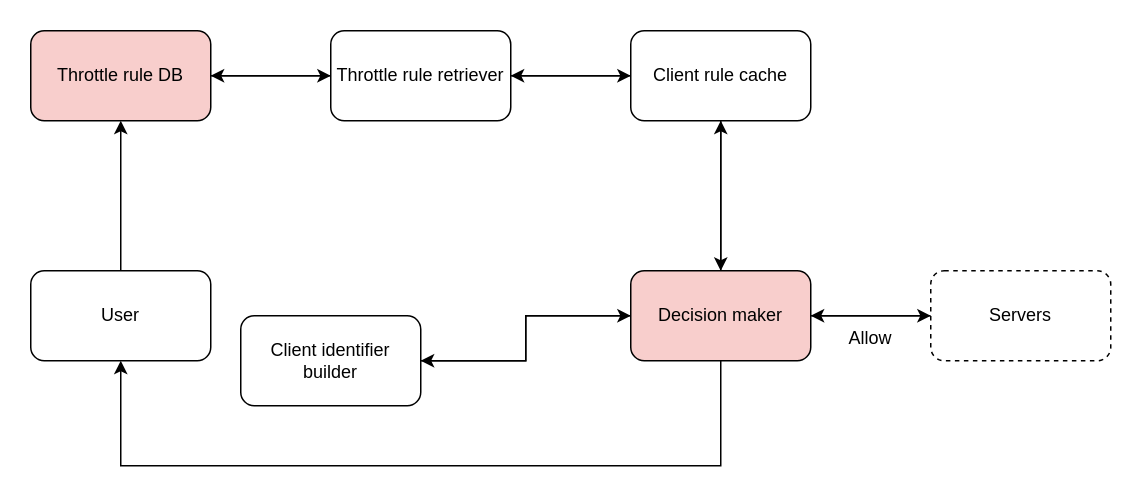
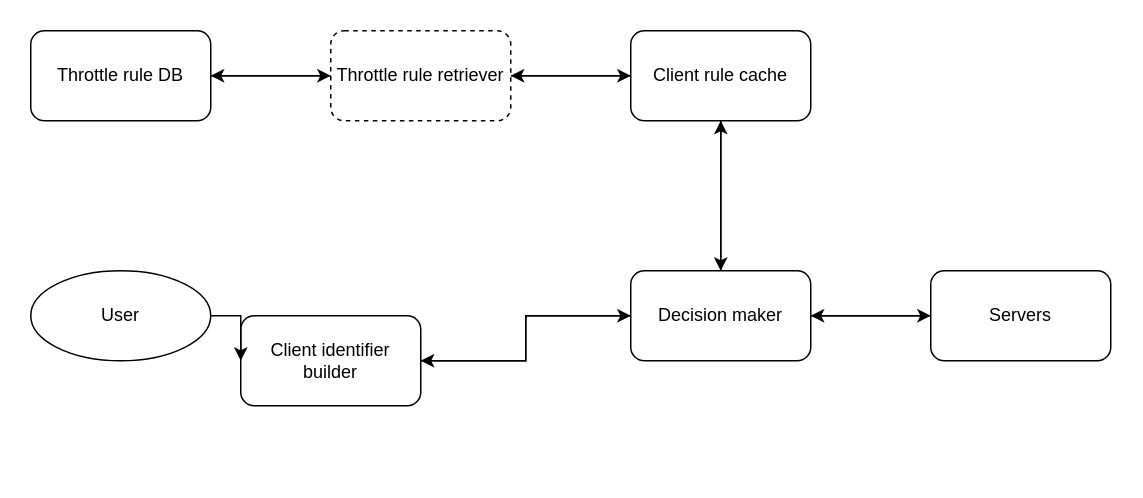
(121, 76) -> (121, 76)
(421, 76) -> (421, 76)
(121, 201) -> (231, 316)
(121, 316) -> (121, 316)
(721, 316) -> (721, 316)
(1021, 316) -> (1021, 316)
(871, 338) -> none
(426, 466) -> none
